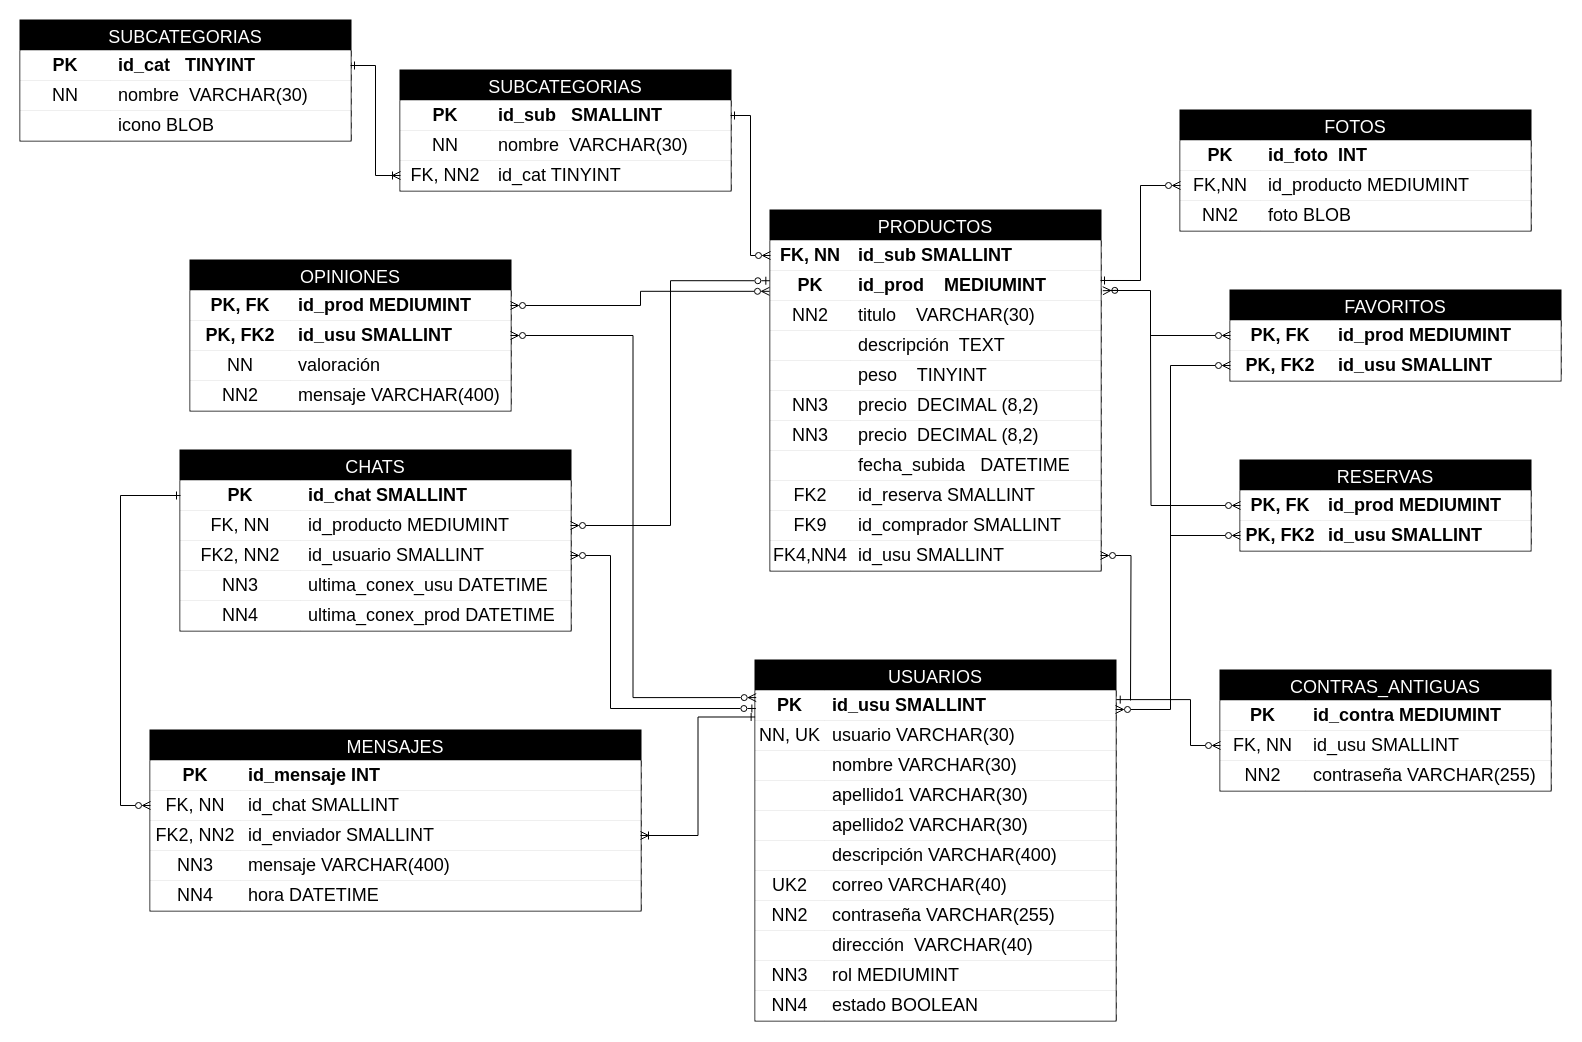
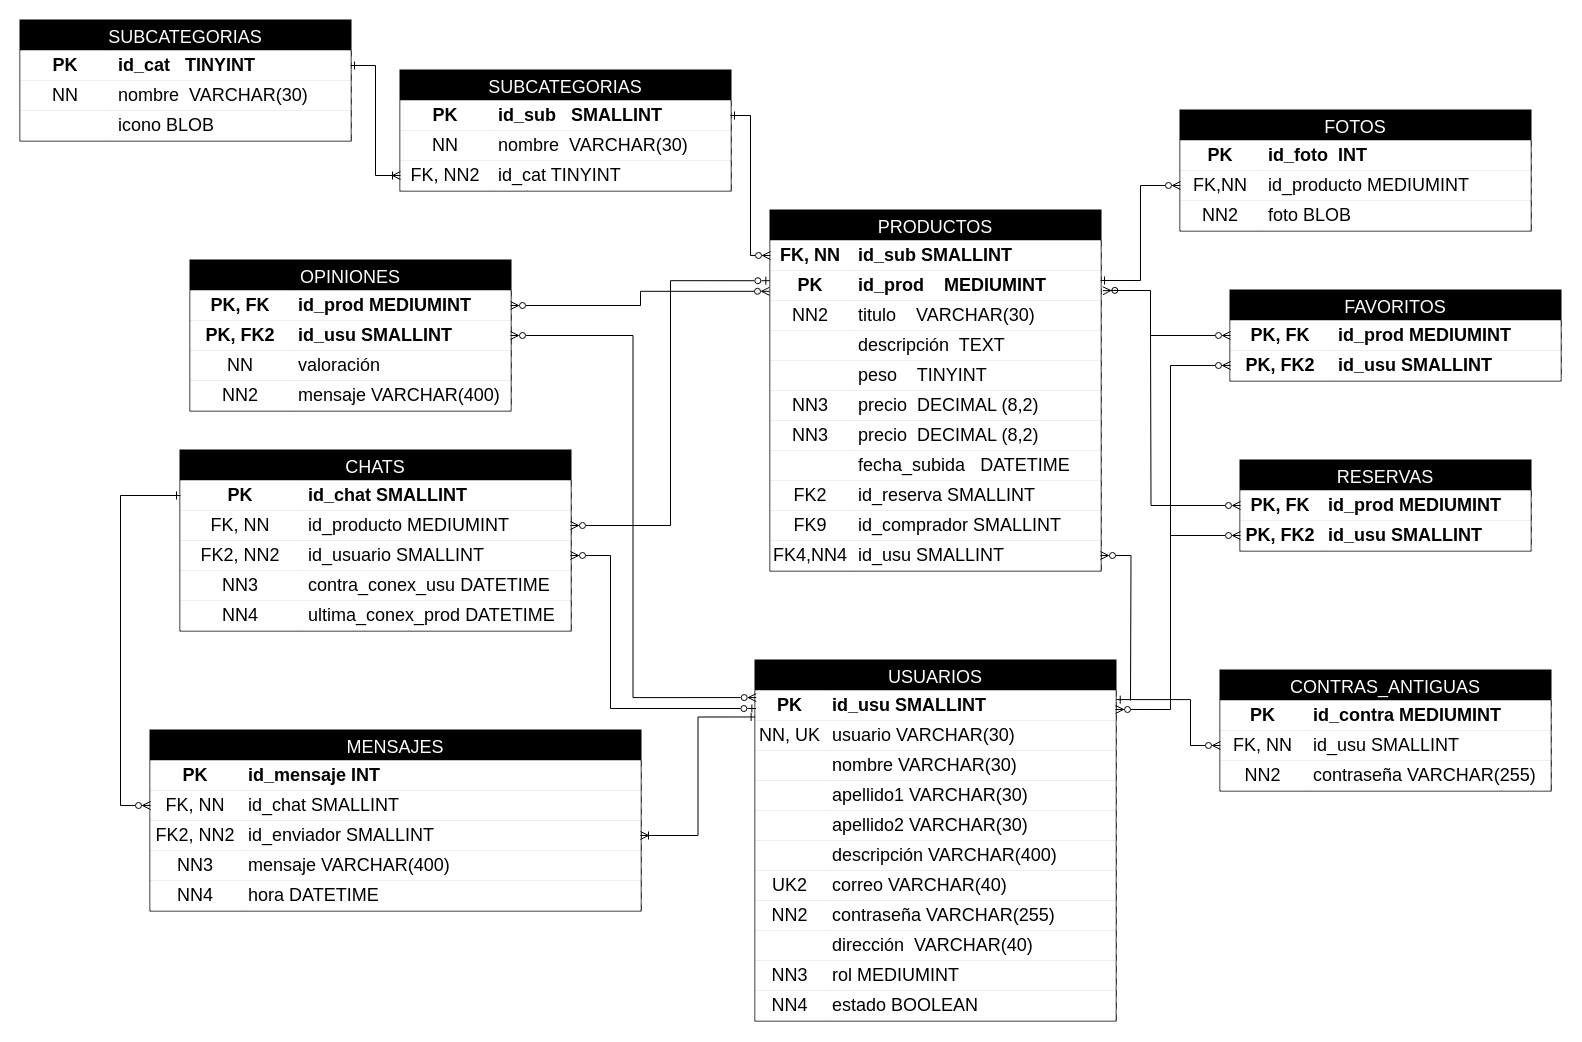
(427, 586) -> (432, 586)
